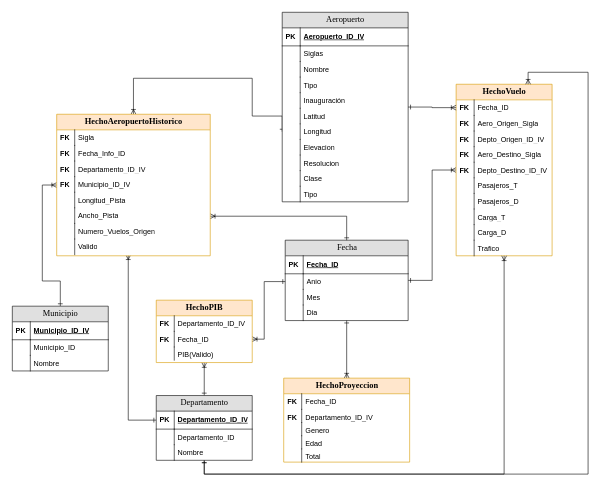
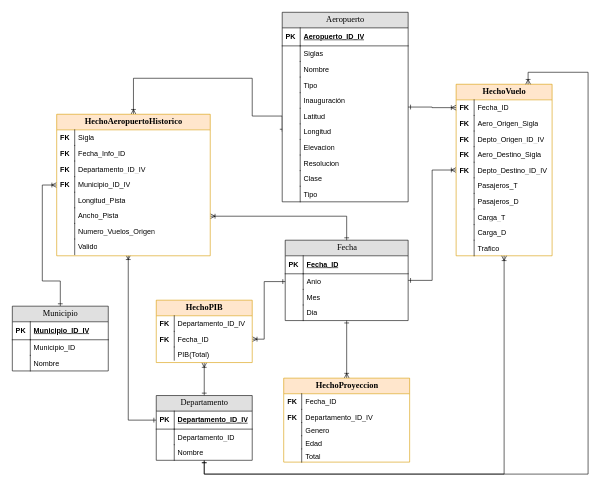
(198, 356) -> (197, 356)
